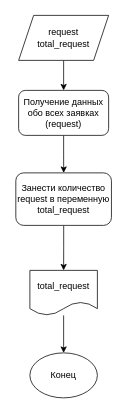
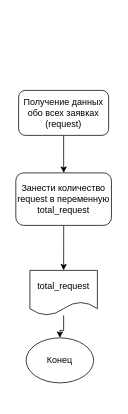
(63, 38) -> none
(63, 72) -> none
(63, 375) -> (60, 360)
